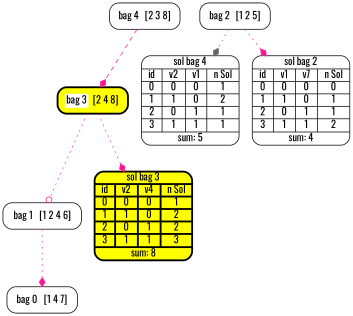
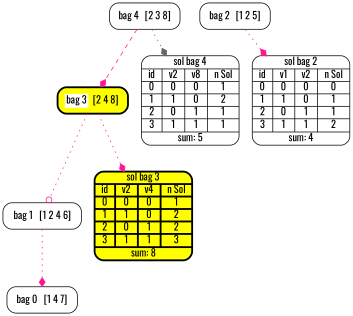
(223, 39) -> (157, 39)
(196, 75) -> (196, 75)
(307, 75) -> (306, 75)
